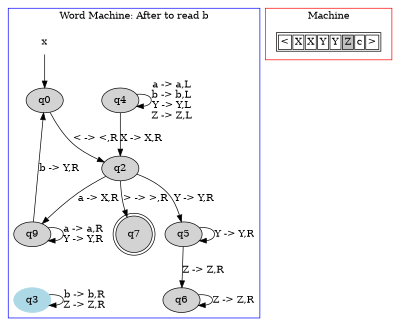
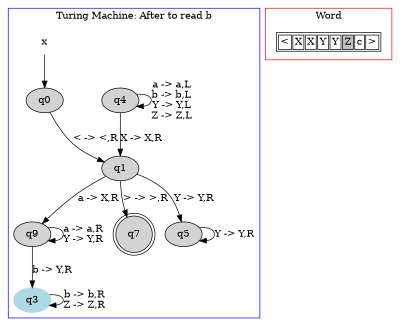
(134, 16) -> (134, 16)
(329, 16) -> (329, 16)
(120, 168) -> (120, 168)
(38, 171) -> (32, 264)
(182, 300) -> none
